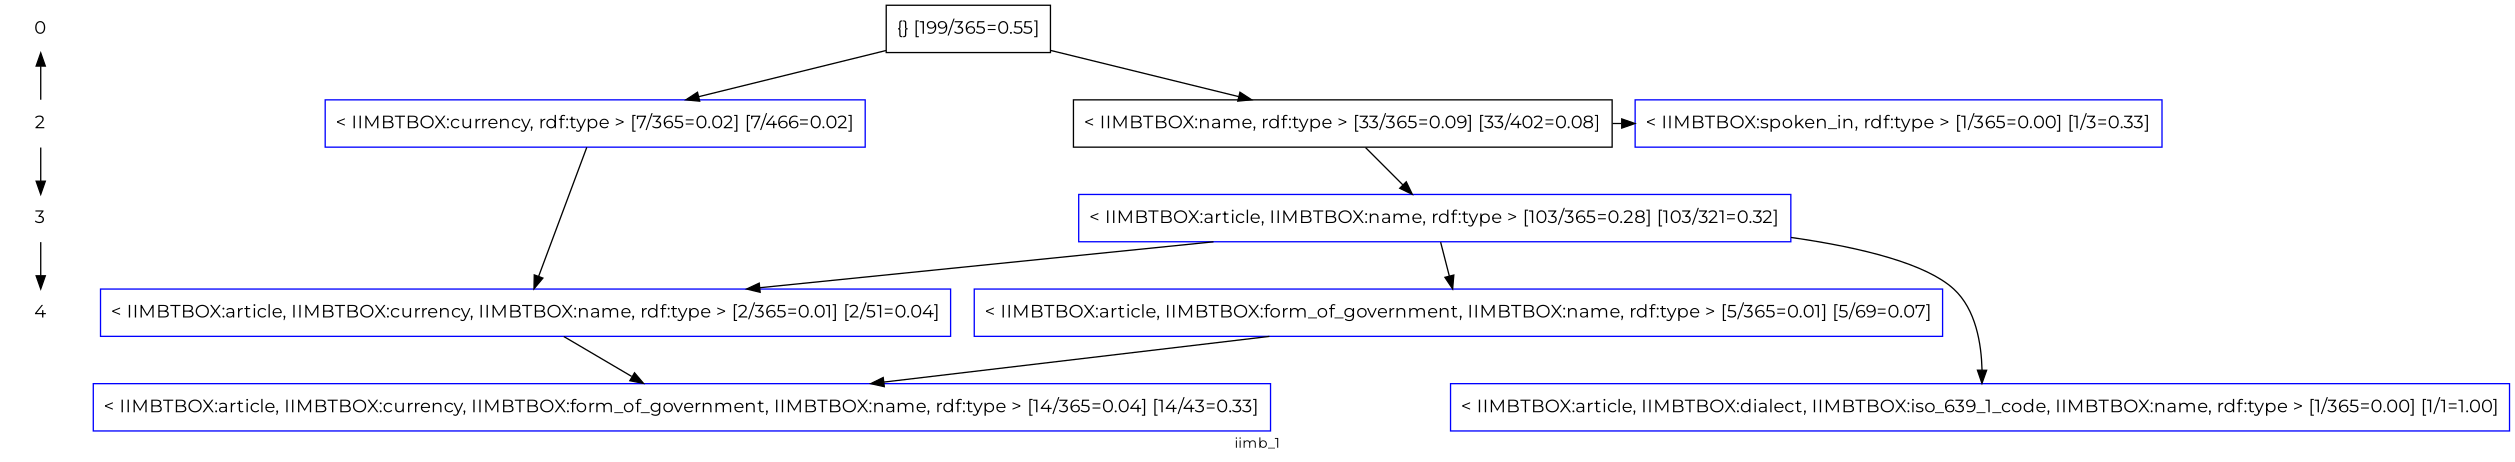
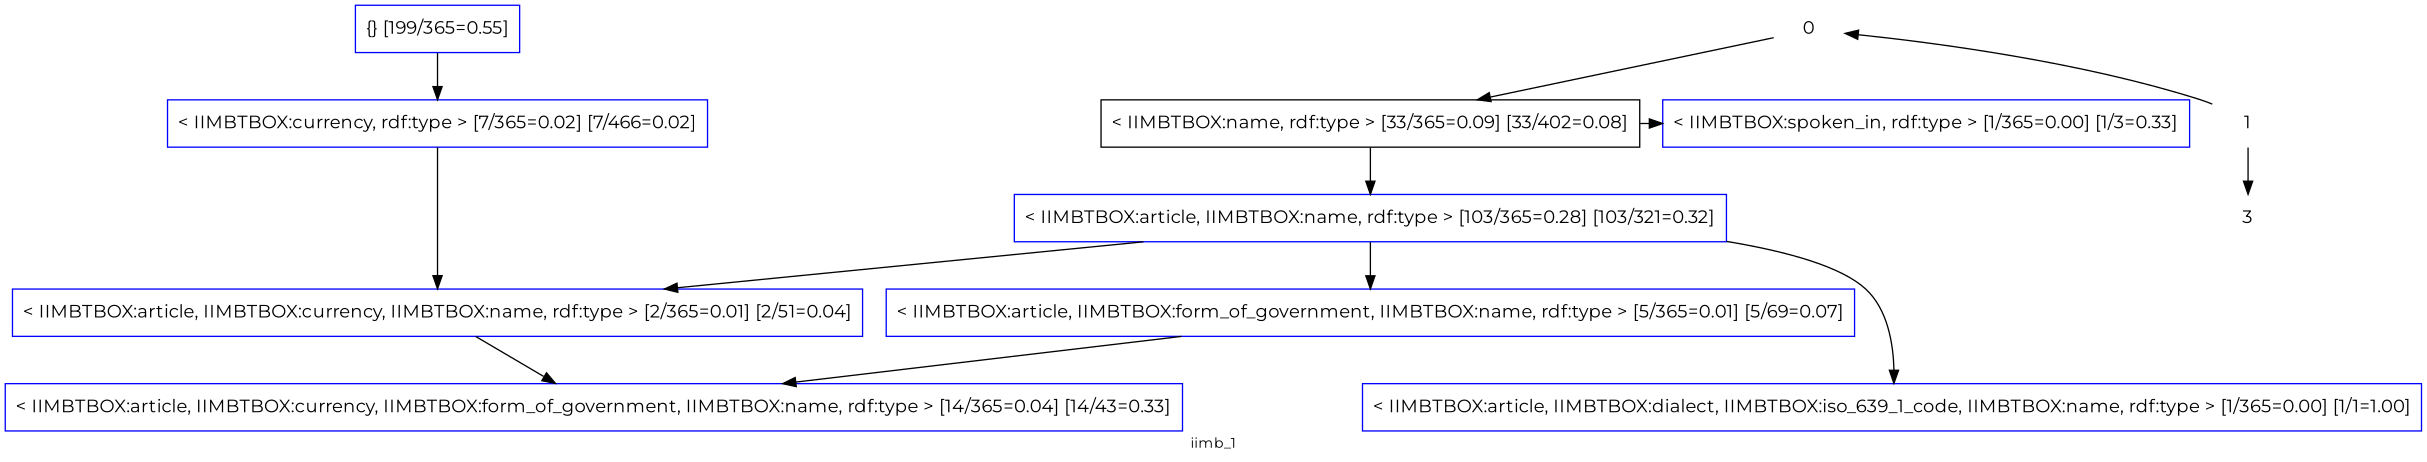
(968, 29) -> (438, 29)
(1145, 74) -> (1632, 67)
(41, 124) -> (2248, 124)
(41, 313) -> none
